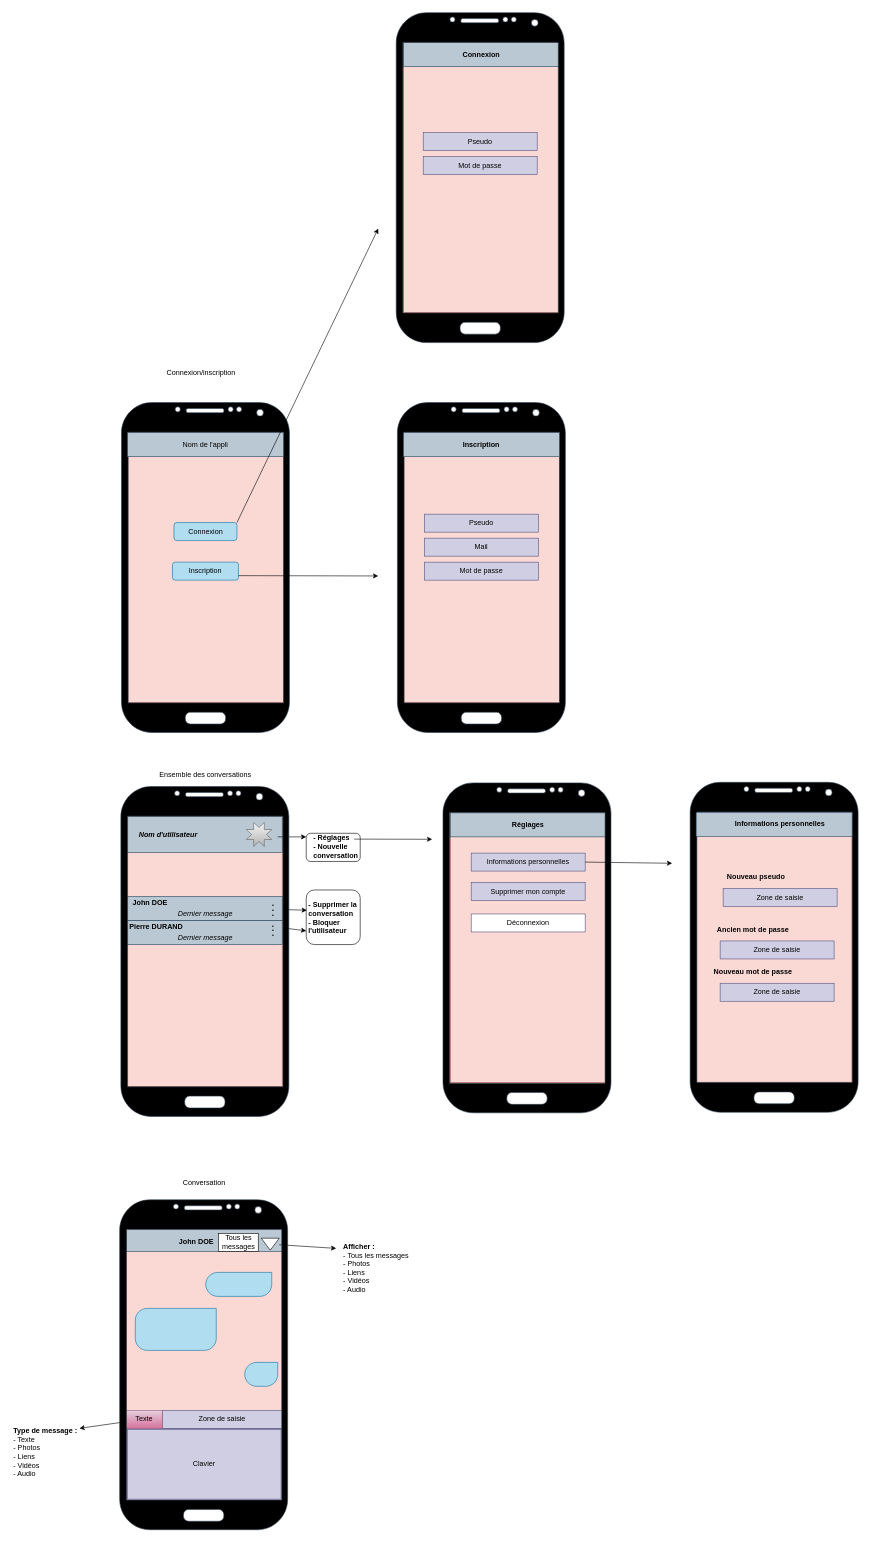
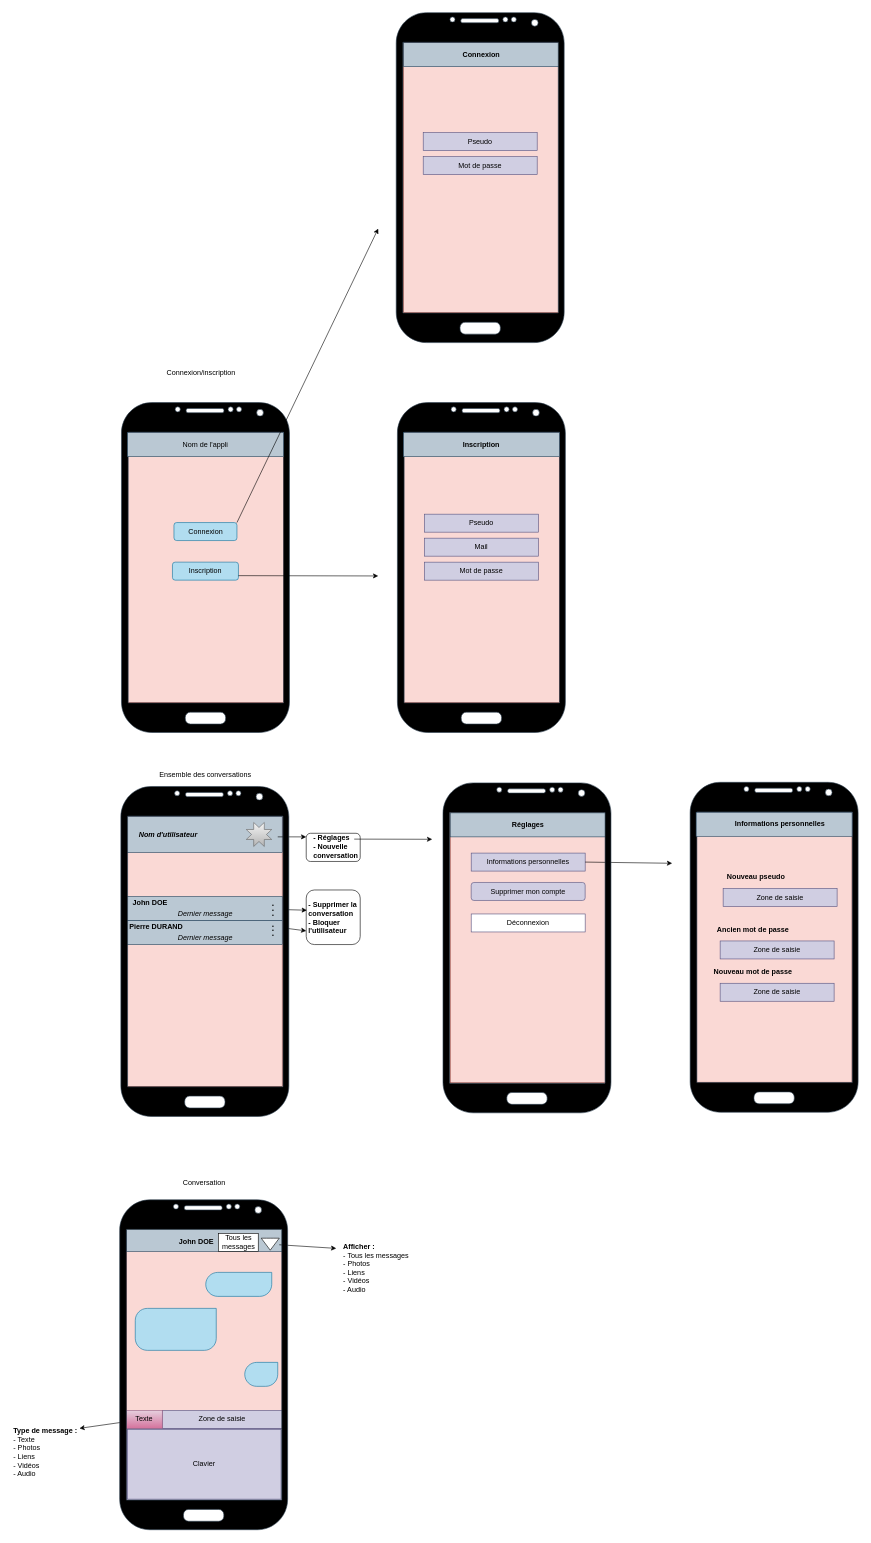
(528, 891) -> (528, 891)
